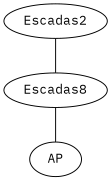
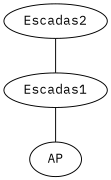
(56, 90) -> (56, 90)
